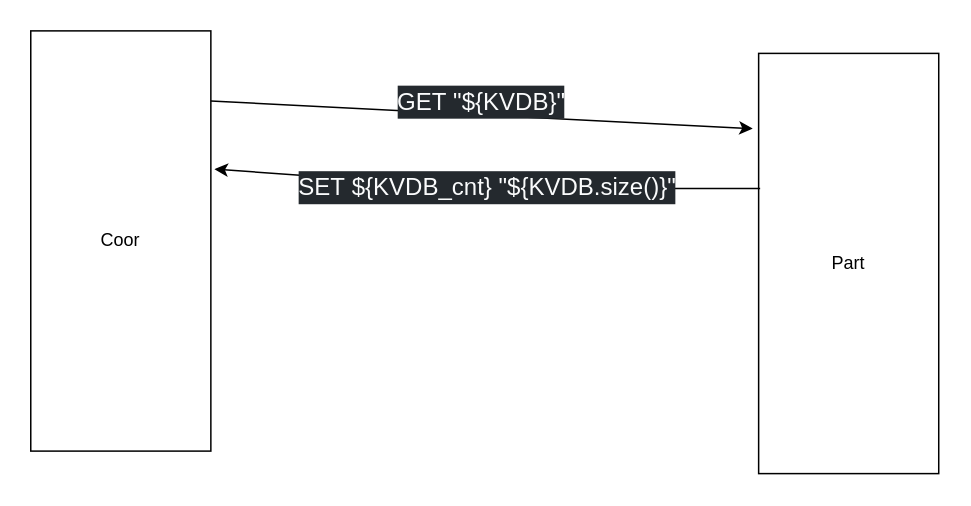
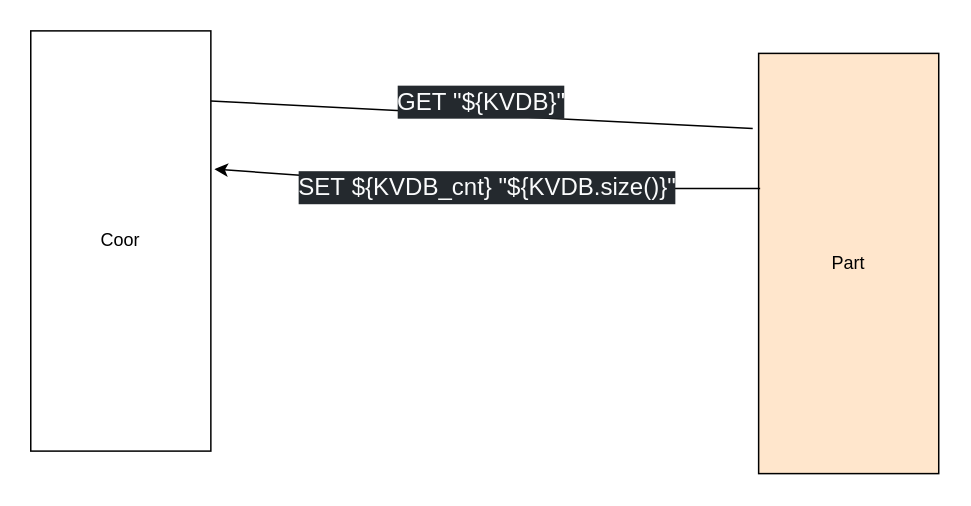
(741, 128) -> (745, 128)
(848, 263) -> (848, 263)
